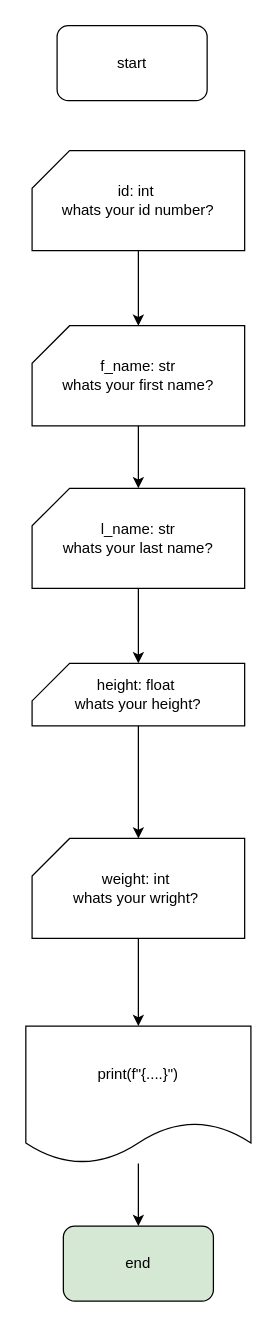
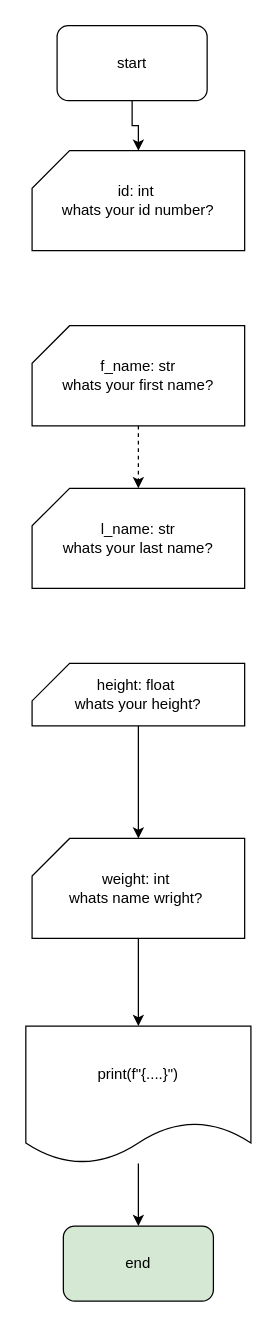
none -> (132, 125)
(138, 284) -> none
(138, 453) -> (138, 453)
(138, 621) -> none
(138, 888) -> (138, 888)
